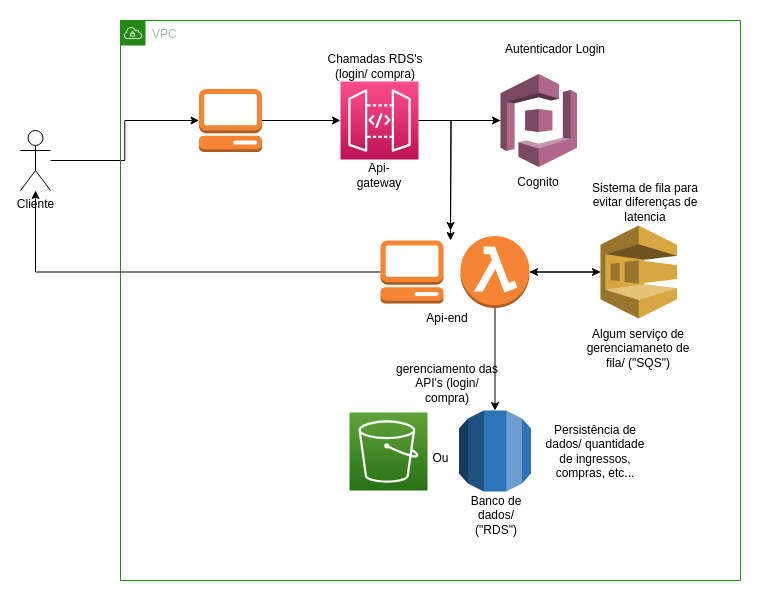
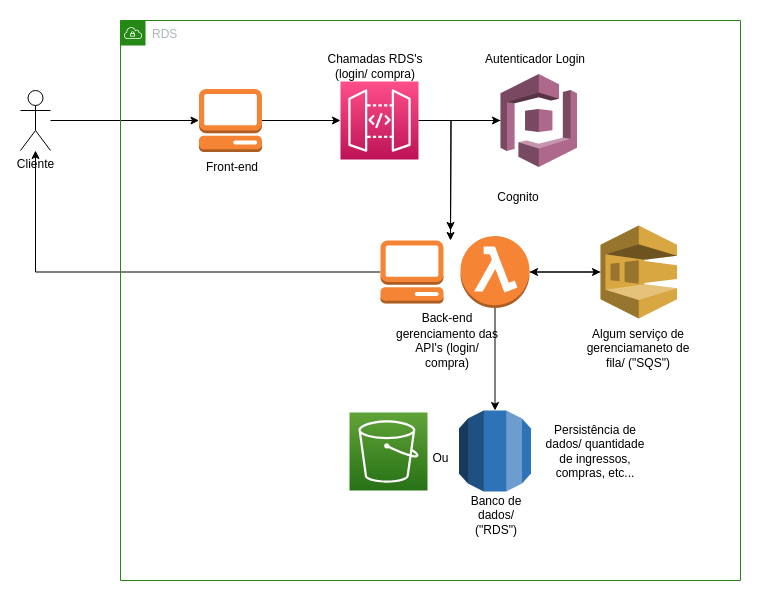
(163, 35) -> (163, 35)
(556, 49) -> (536, 59)
(36, 161) -> (36, 121)
none -> (232, 167)
(380, 176) -> none
(539, 182) -> (519, 197)
(646, 203) -> none
(448, 319) -> (448, 319)
(448, 384) -> (448, 349)
